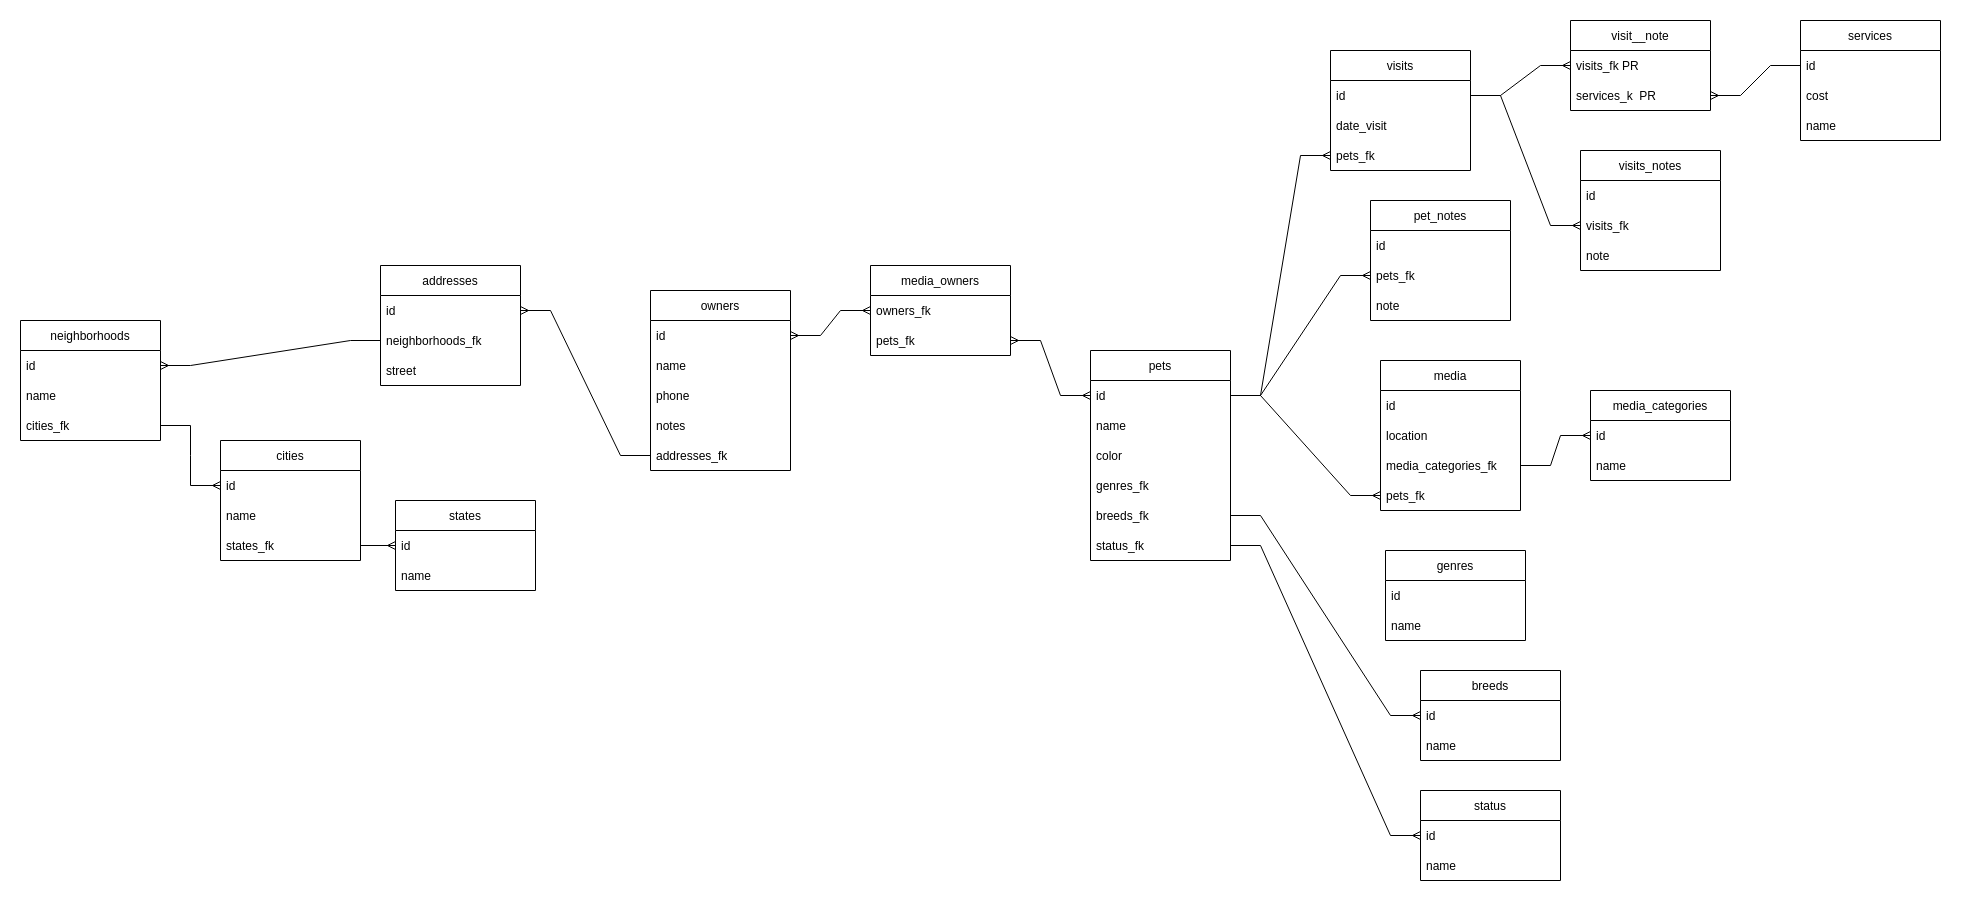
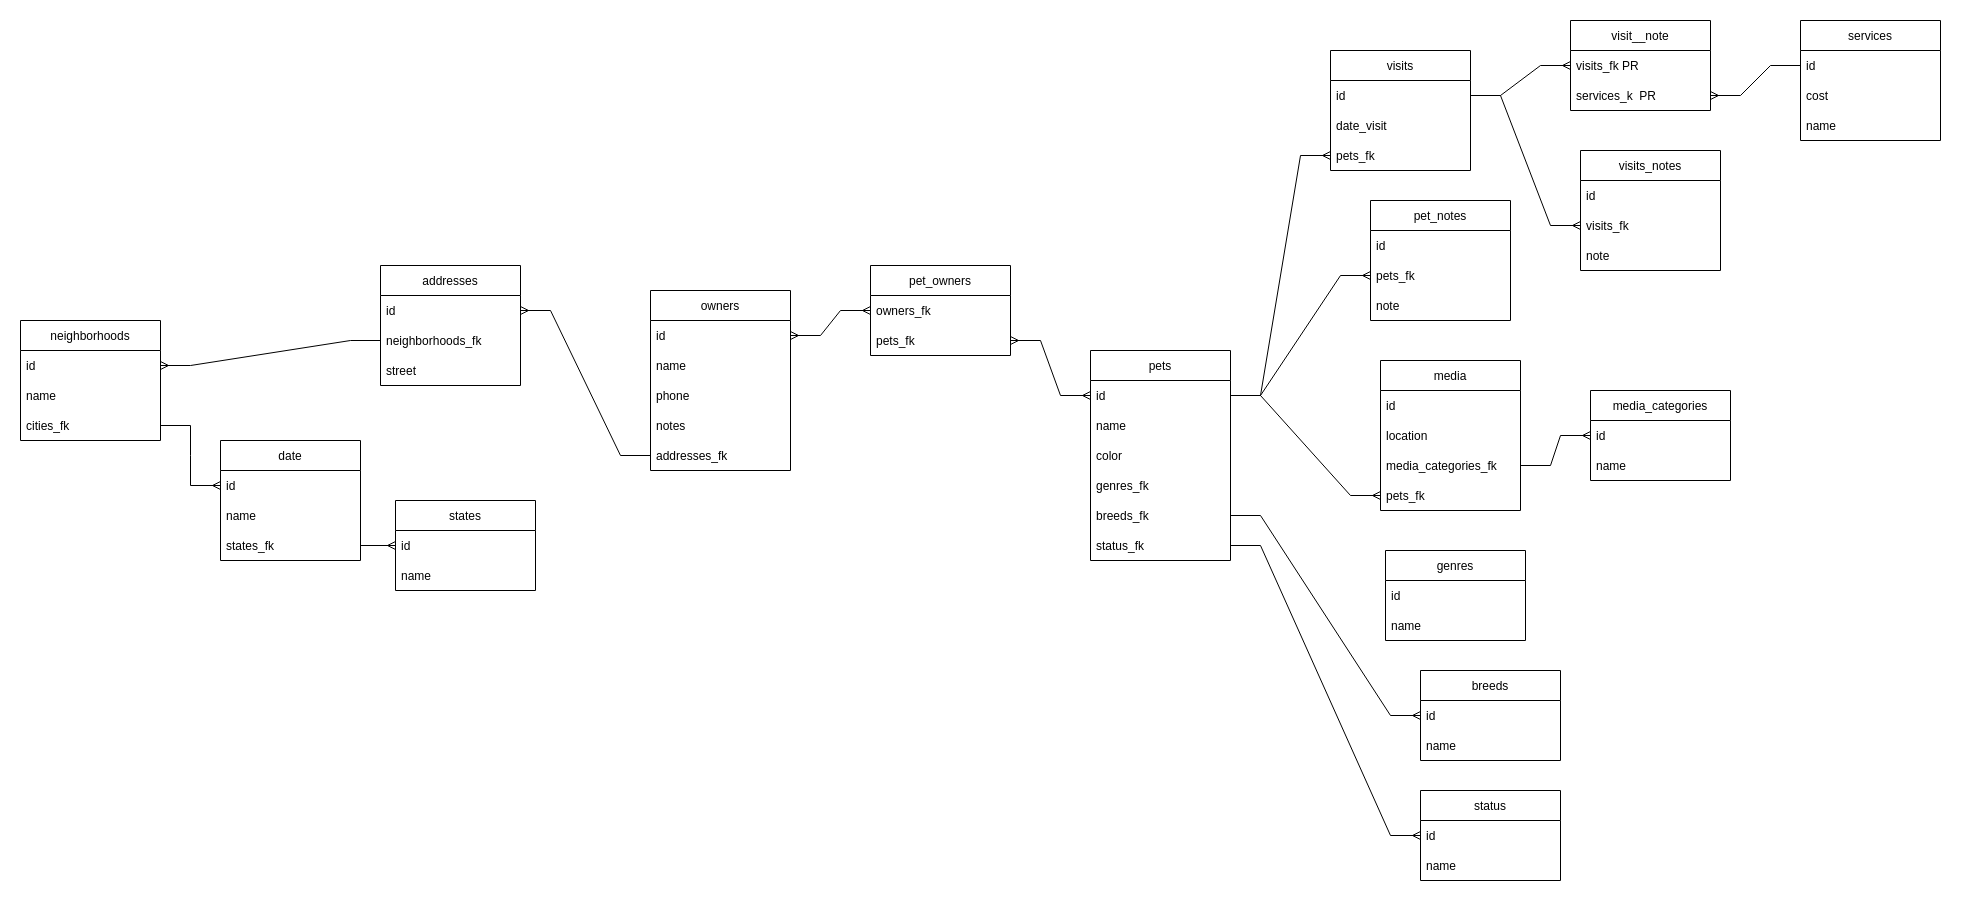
(940, 281) -> (940, 281)
(290, 456) -> (290, 456)
